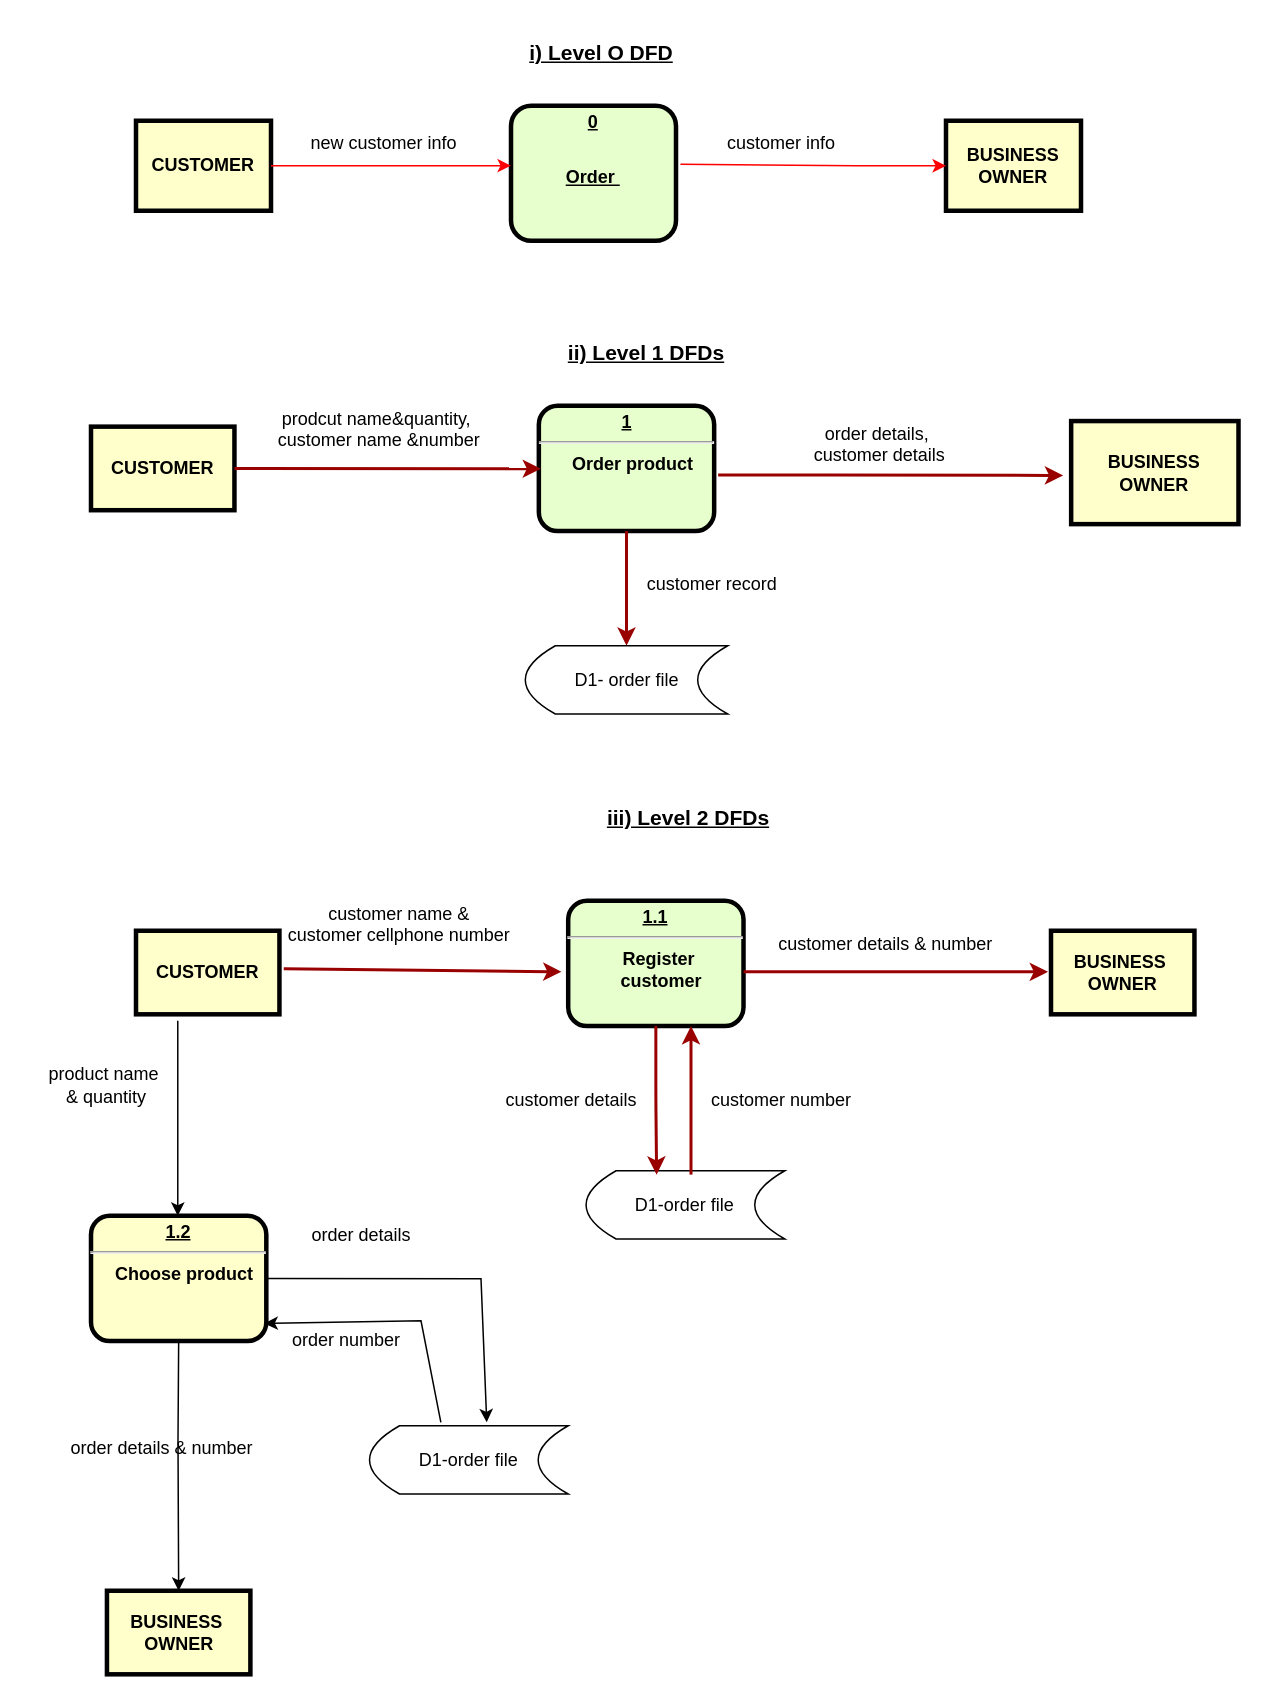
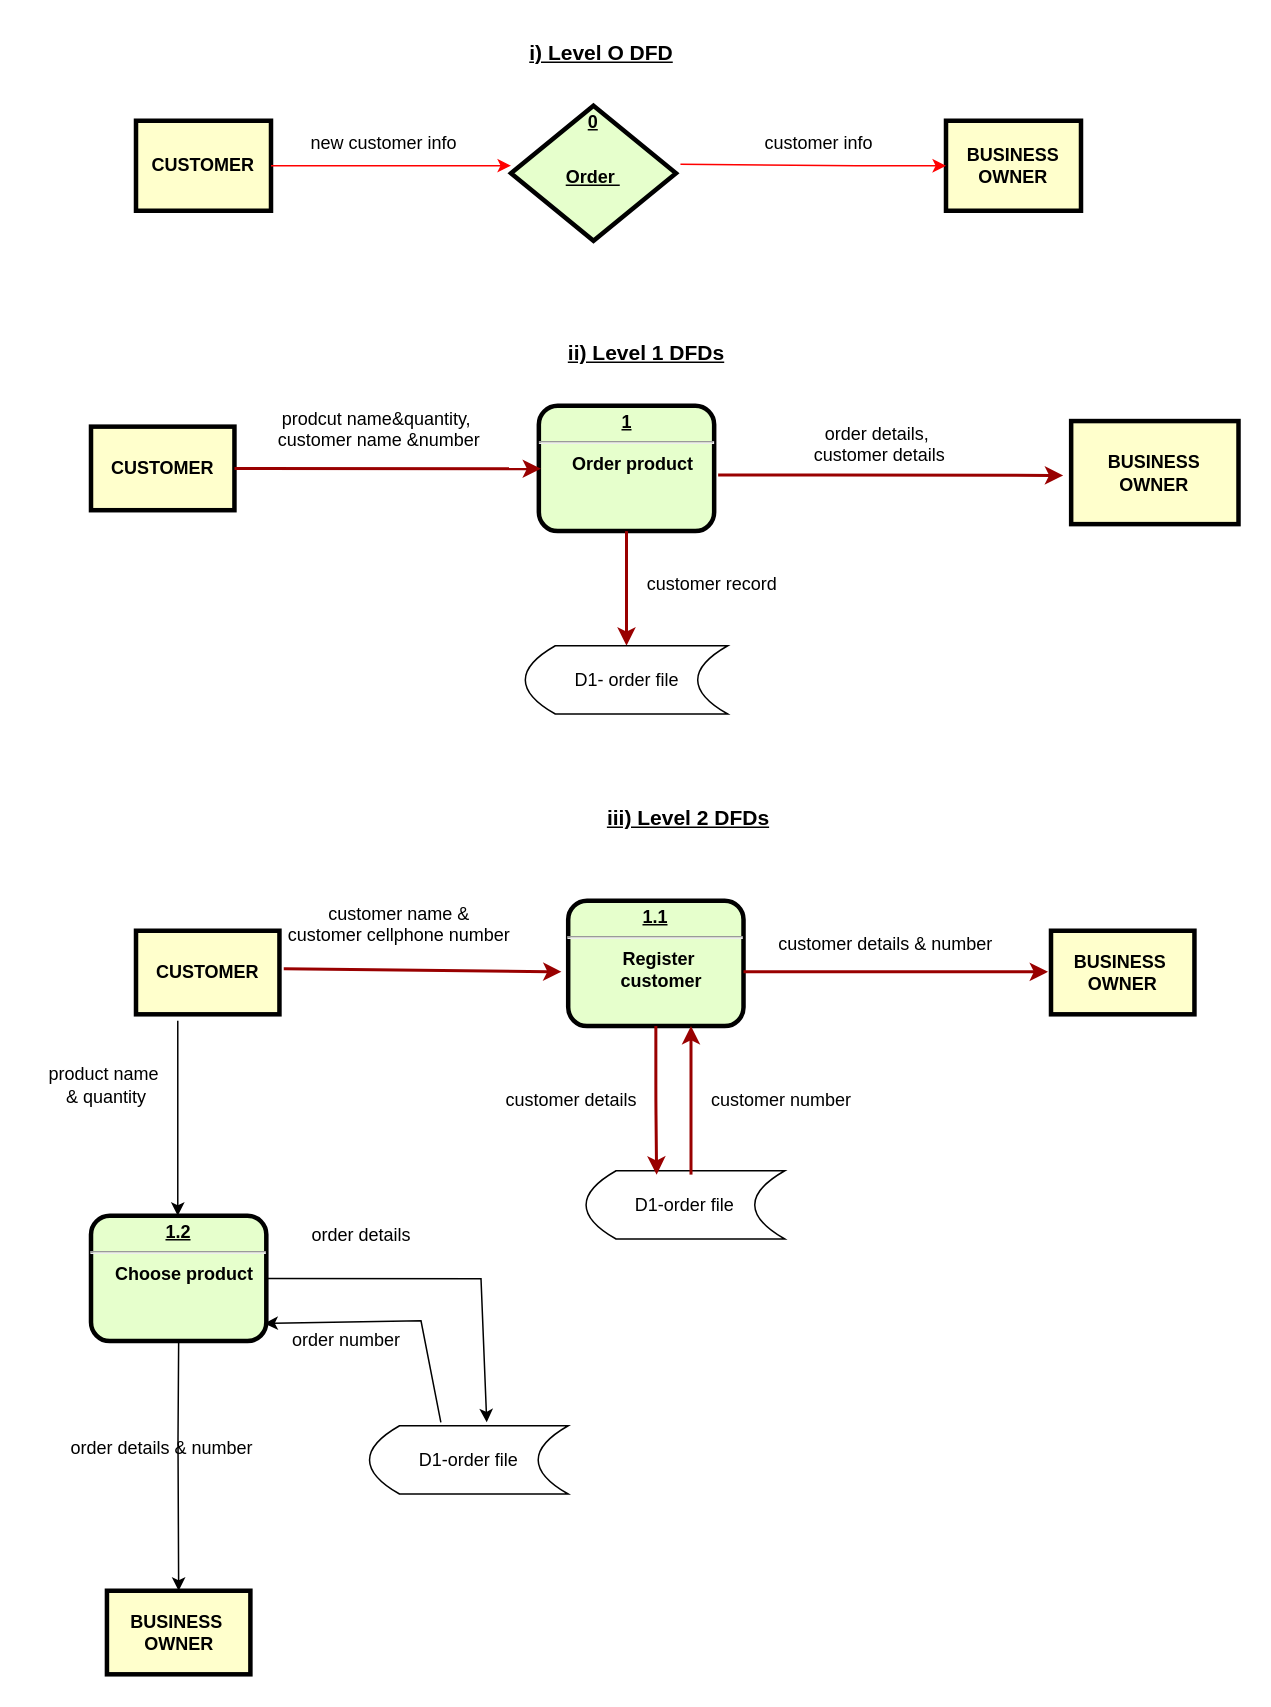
(781, 143) -> (818, 143)
(593, 173) -> (593, 173)
(178, 1278) -> (178, 1278)
